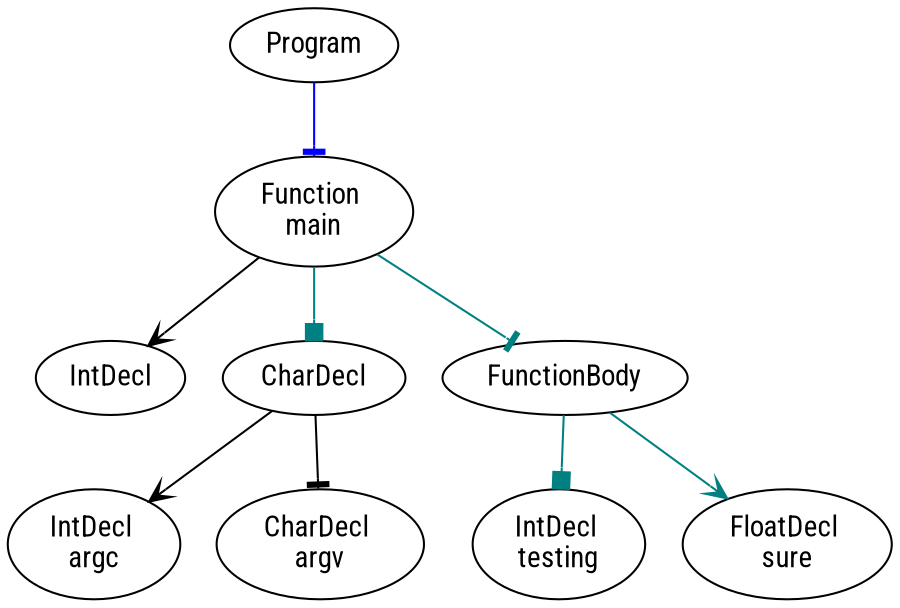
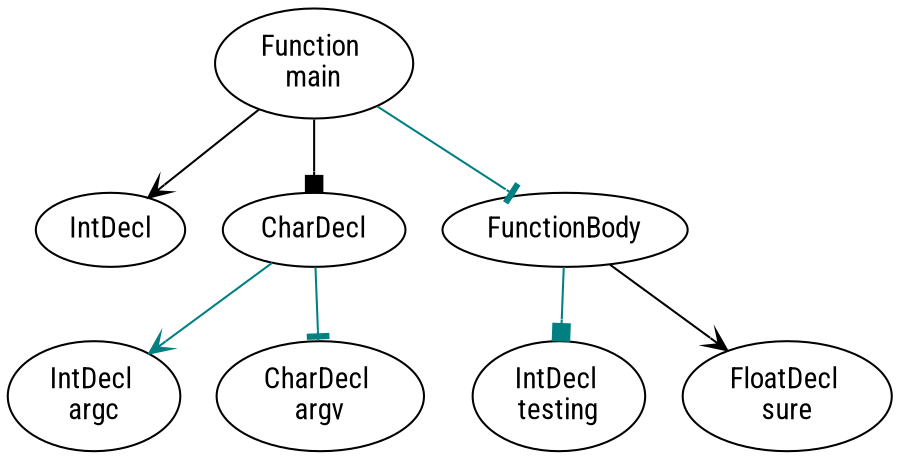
(314, 45) -> none
(314, 294) -> (314, 146)
(317, 447) -> (317, 299)
(660, 449) -> (660, 301)
(219, 450) -> (219, 302)
